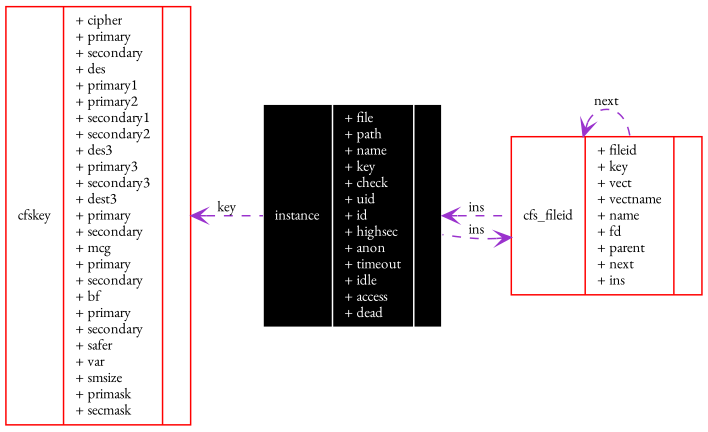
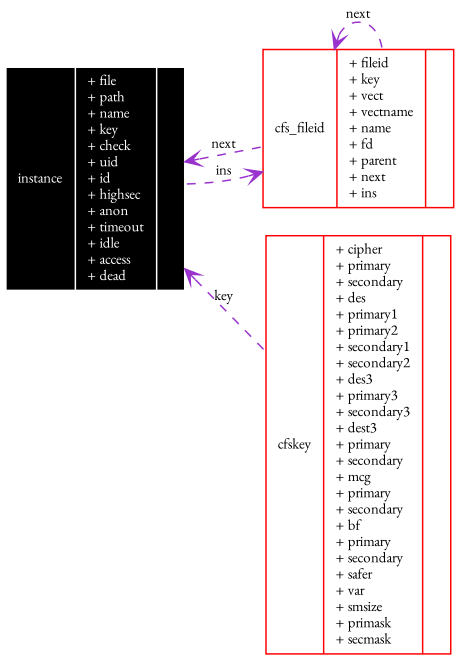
(477, 208) -> (224, 144)
(235, 216) -> (231, 316)
